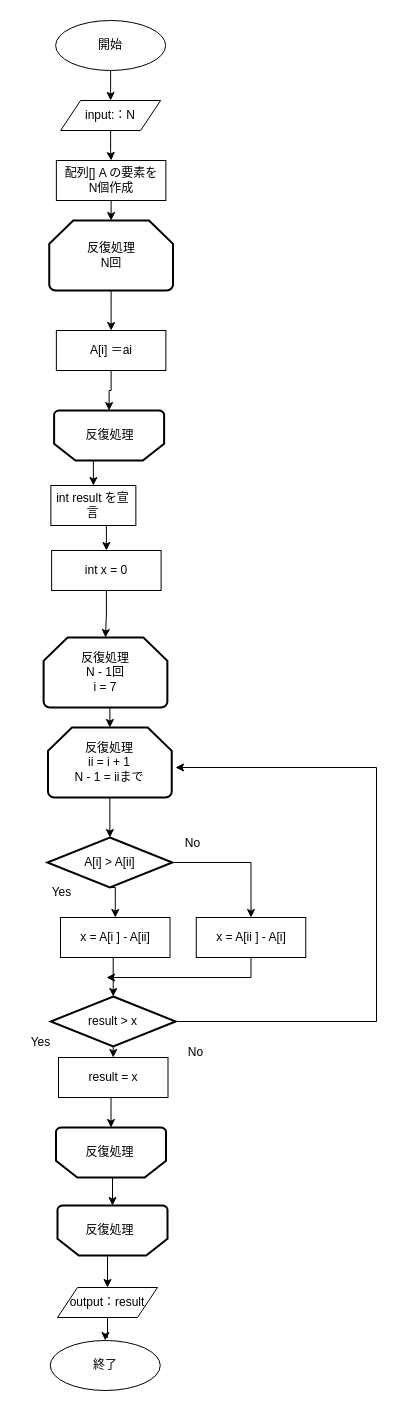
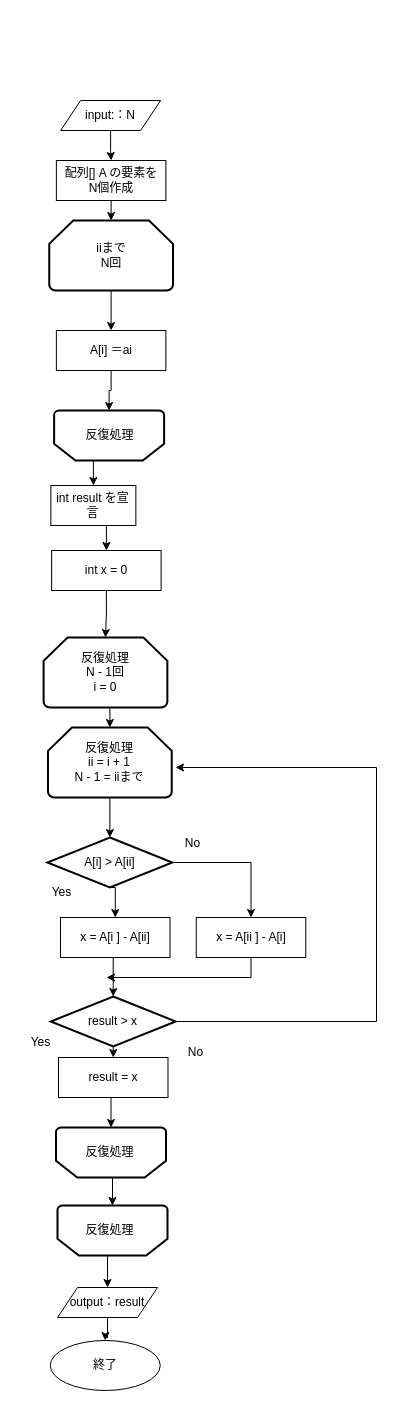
(111, 46) -> none
(111, 82) -> none
(112, 256) -> (112, 256)
(106, 673) -> (106, 673)
